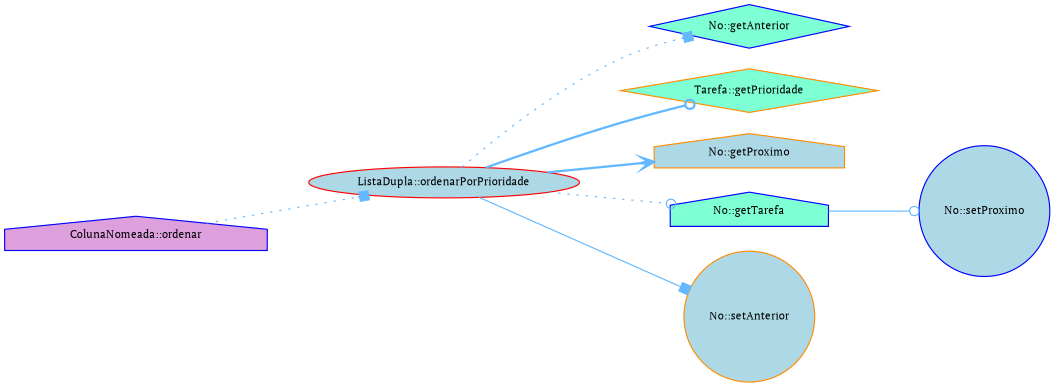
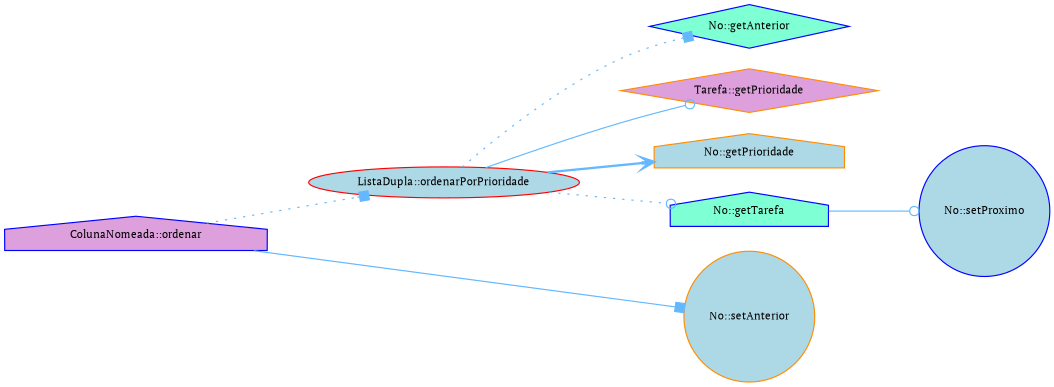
(749, 91) -> (749, 91)
(585, 134) -> (585, 134)
(749, 153) -> (749, 153)
(579, 242) -> (463, 279)
